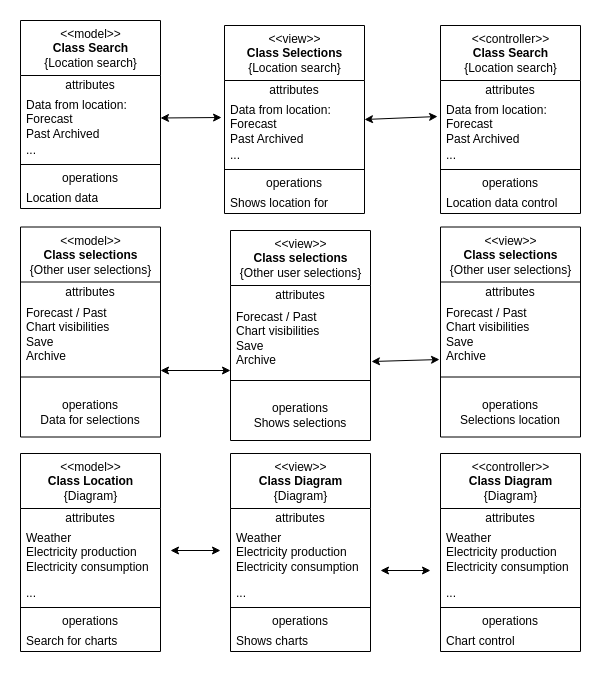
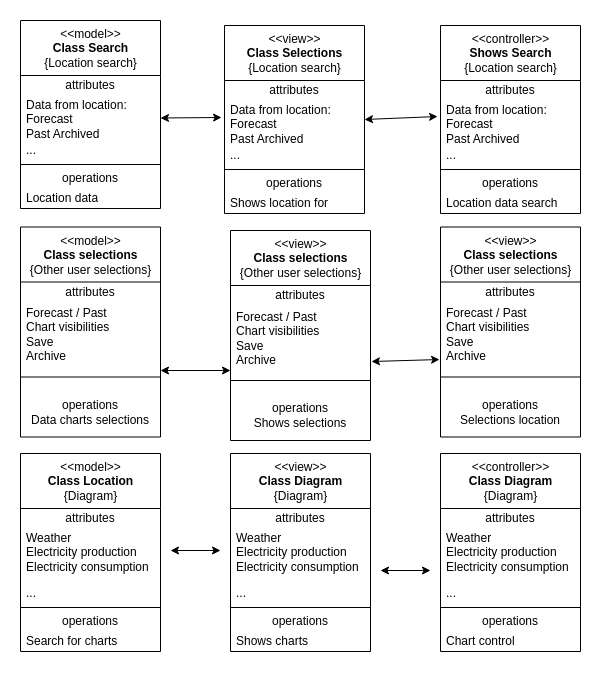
(511, 54) -> (511, 54)
(511, 204) -> (509, 204)
(91, 413) -> (91, 413)
